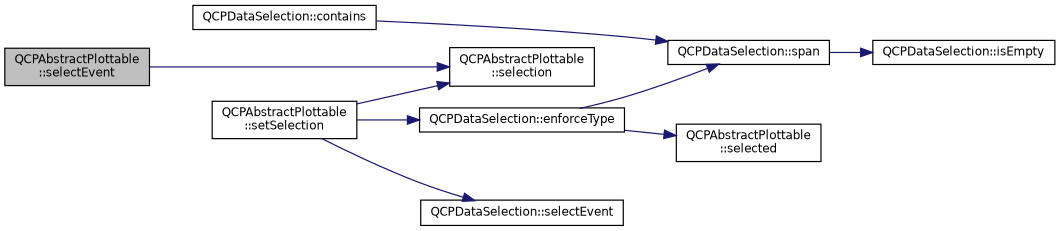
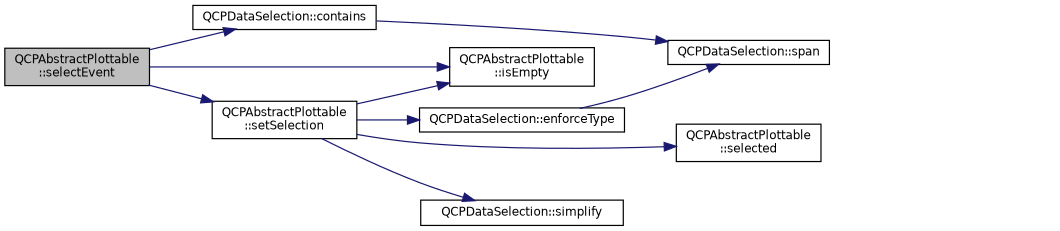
none -> (187, 41)
(964, 52) -> none
(522, 67) -> (522, 67)
none -> (175, 92)
(644, 132) -> (510, 148)
(522, 213) -> (522, 213)
